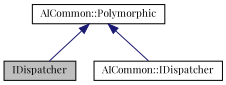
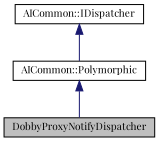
(132, 46) -> (79, 48)
(40, 71) -> (79, 127)
